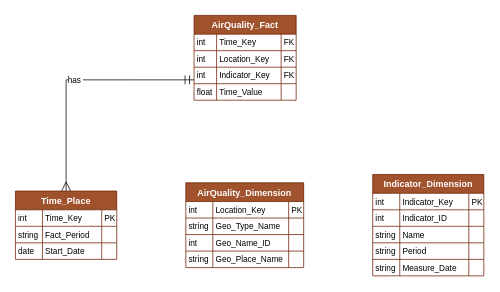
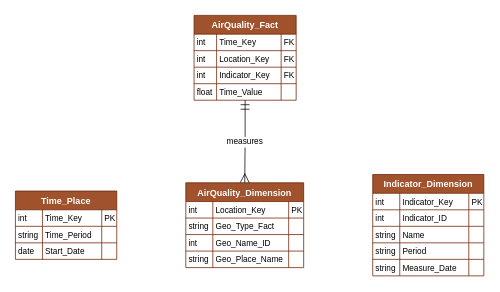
(73, 80) -> none
none -> (245, 123)
(245, 226) -> (245, 226)
(69, 235) -> (68, 235)
